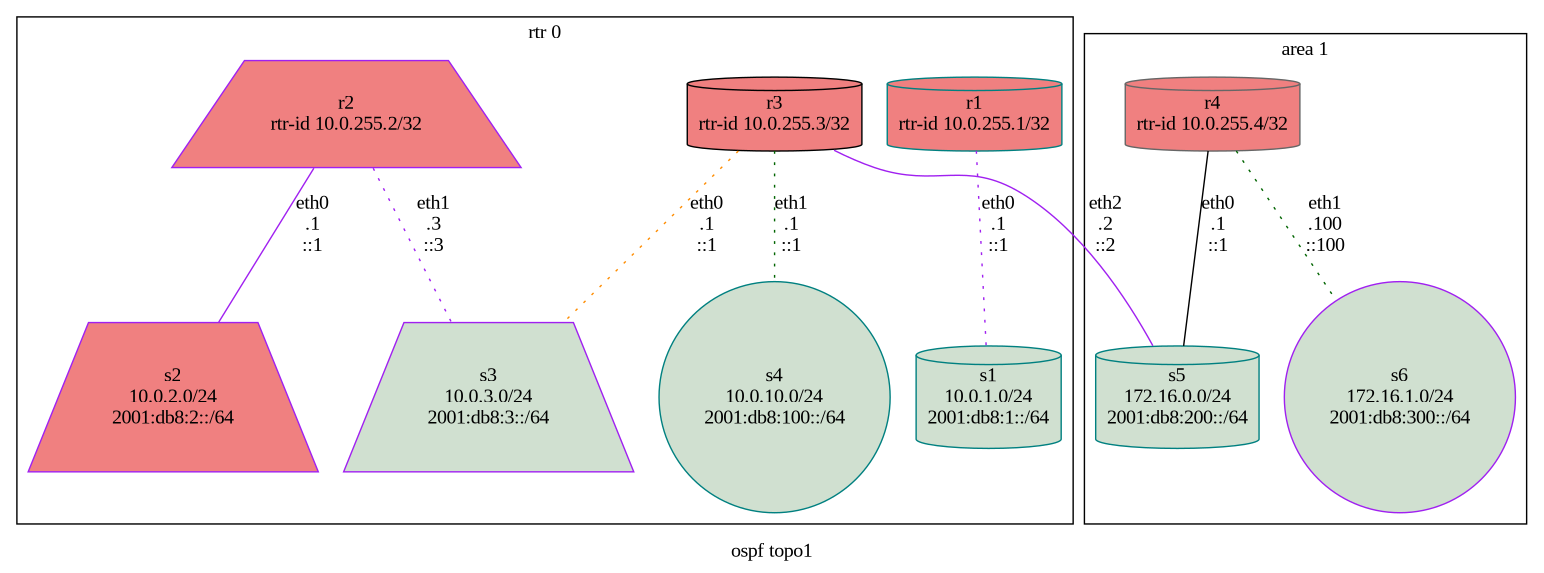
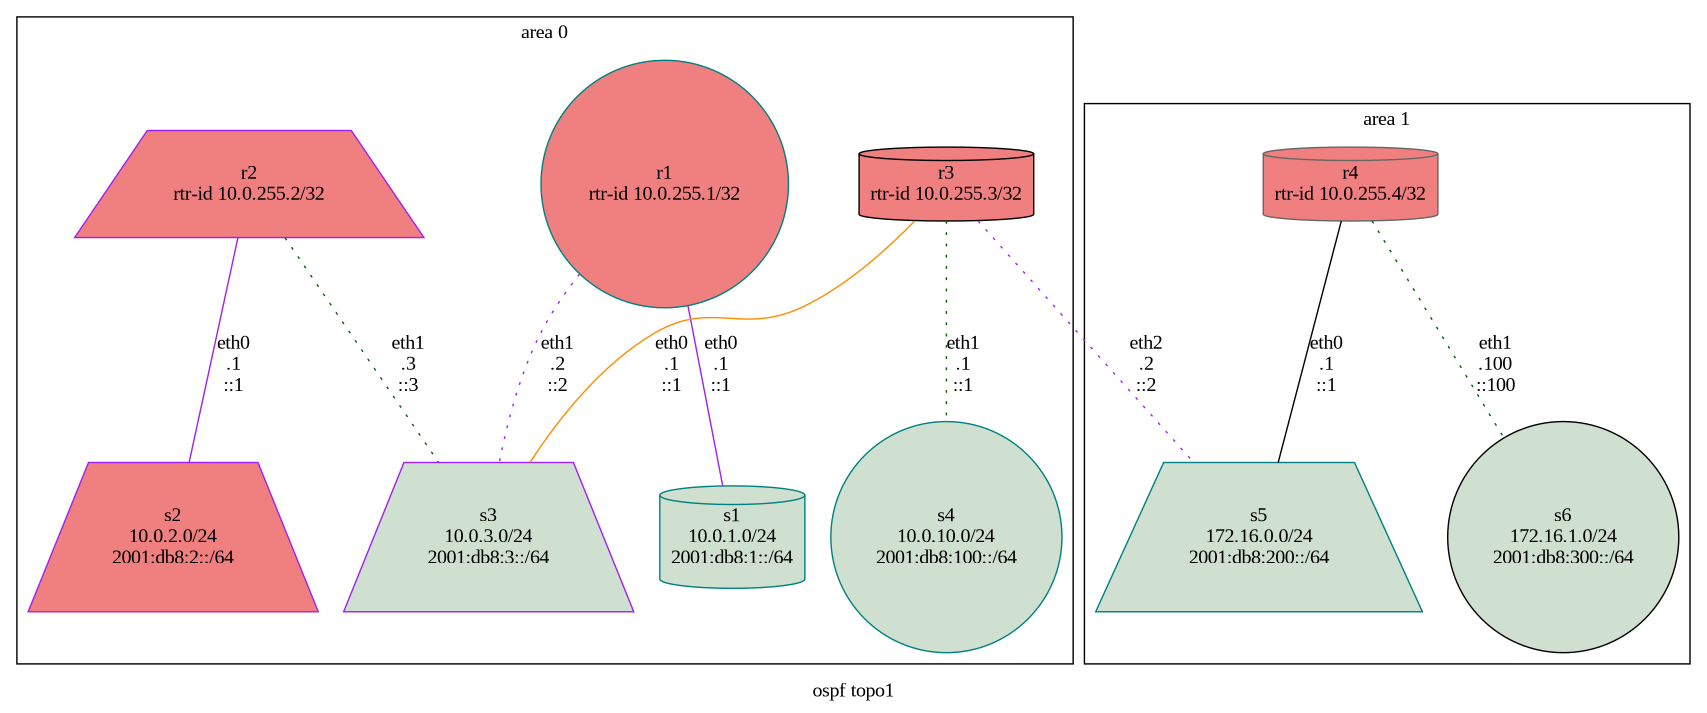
(545, 33) -> (545, 33)
(975, 114) -> (665, 184)
(1025, 196) -> (1097, 354)
(651, 237) -> (708, 318)
(412, 245) -> (362, 350)
(981, 248) -> (705, 396)
none -> (527, 363)
(1177, 397) -> (1259, 537)
(1400, 397) -> (1563, 537)
